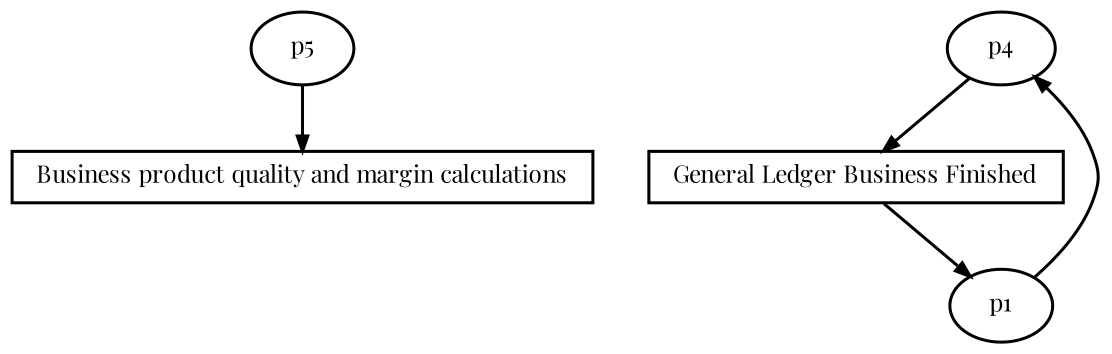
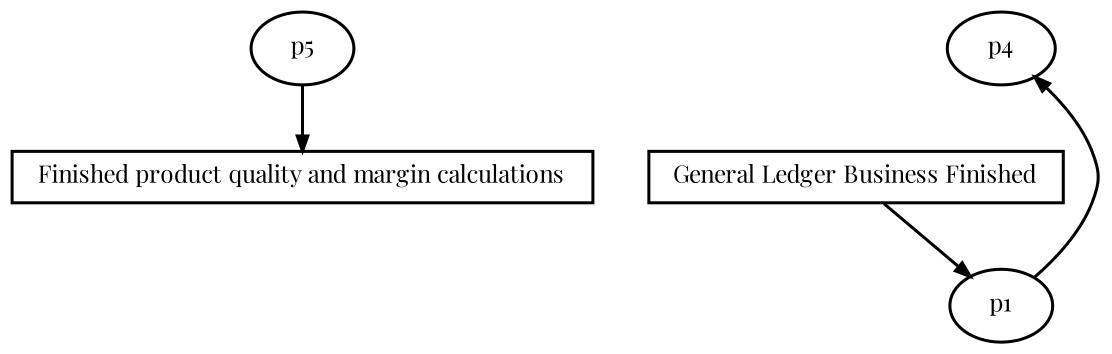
(932, 110) -> none
(303, 177) -> (303, 177)
